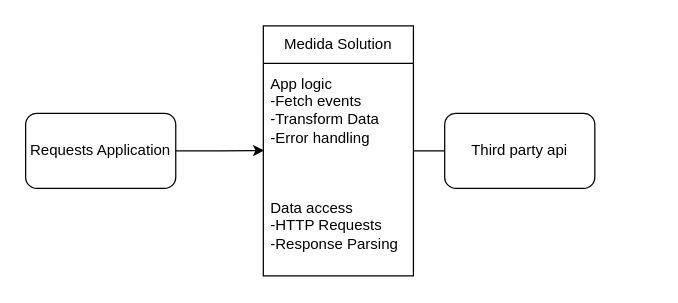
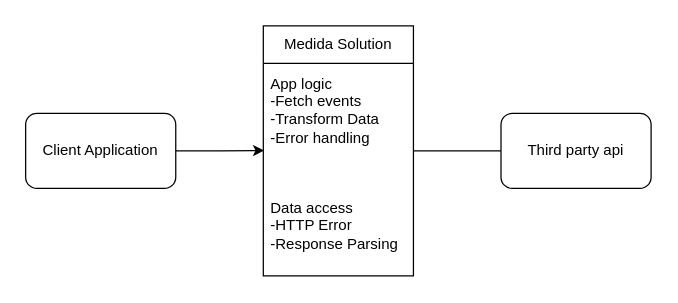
(101, 151) -> (101, 151)
(519, 151) -> (576, 151)
(338, 226) -> (338, 226)
